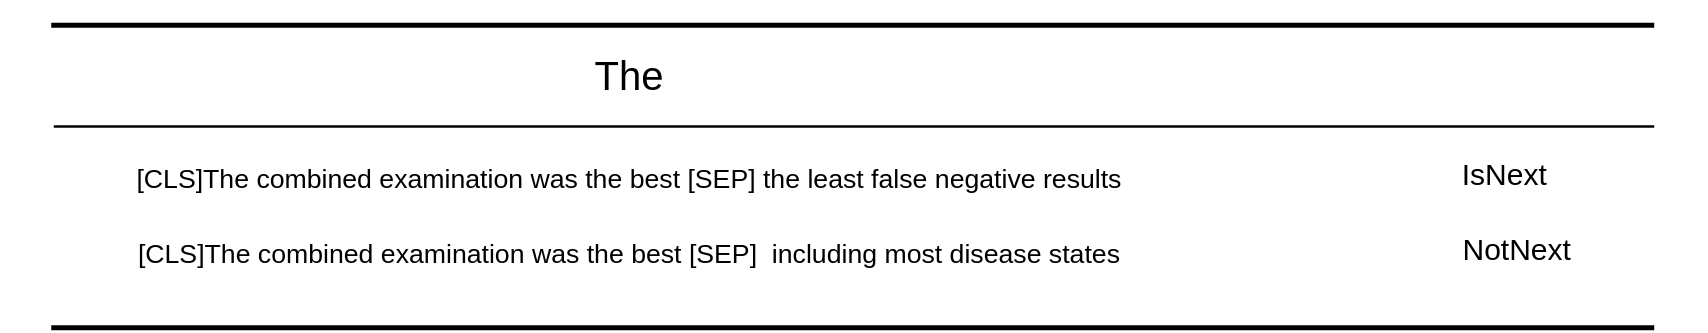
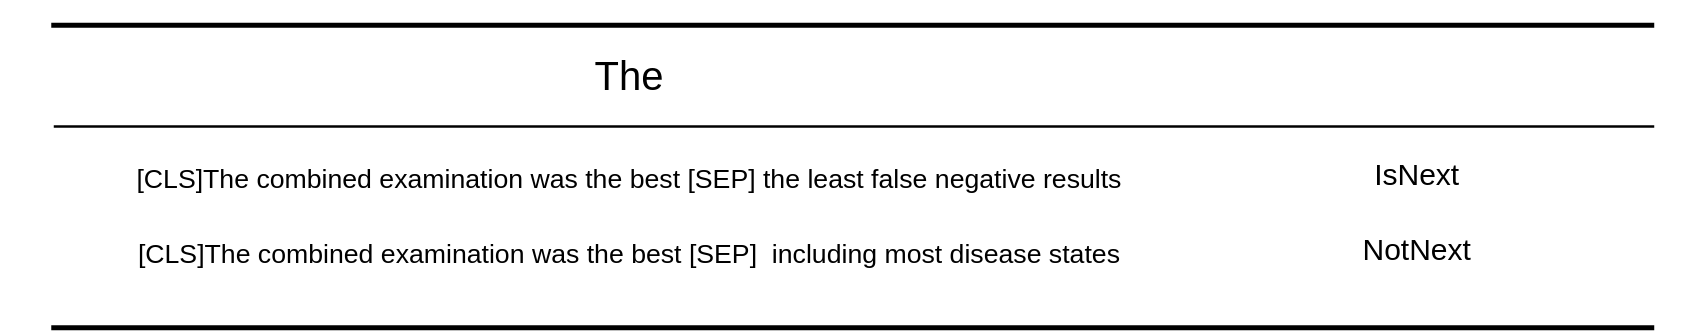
(1504, 176) -> (1416, 176)
(1516, 251) -> (1416, 251)
